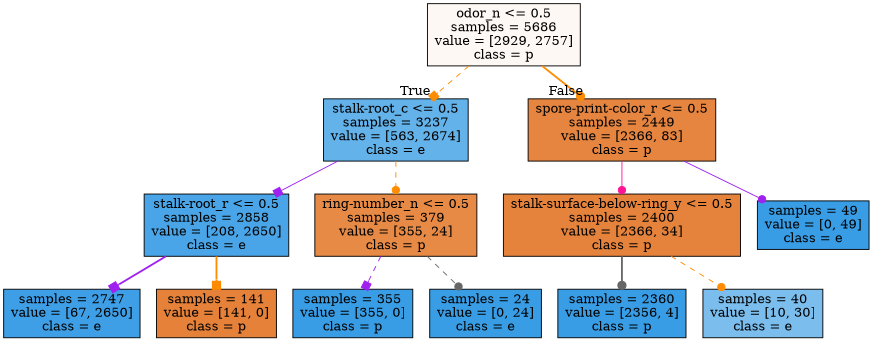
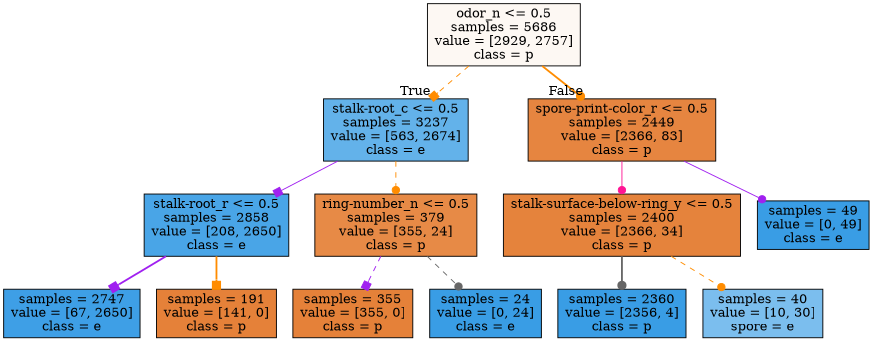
(216, 313) -> (216, 313)
(353, 313) -> (353, 313)
(763, 313) -> (763, 313)
